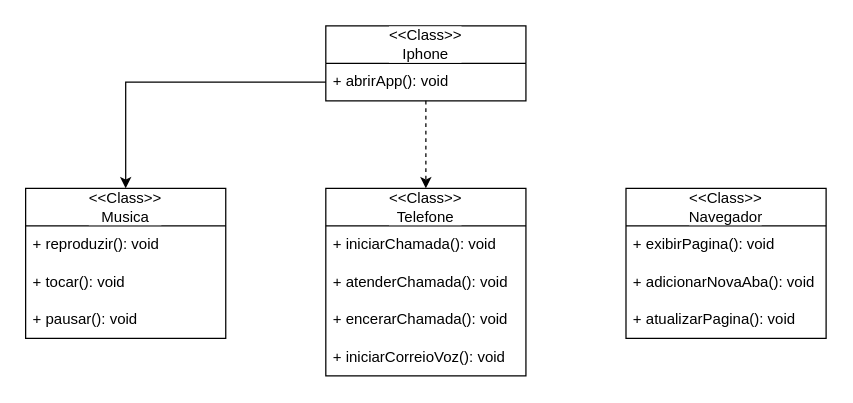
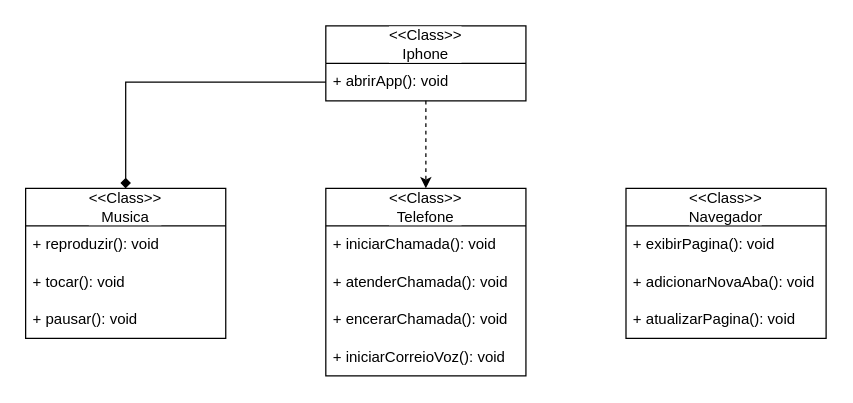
(126, 178) -> (126, 177)
